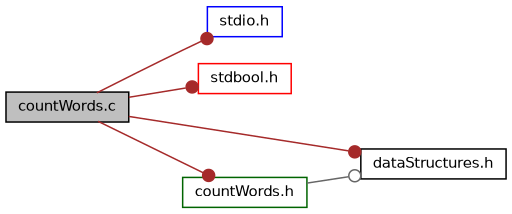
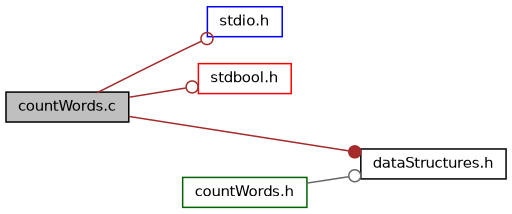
(149, 67) -> (149, 67)
(157, 93) -> (157, 93)
(151, 147) -> none
